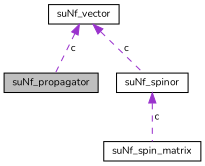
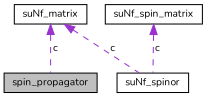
(84, 14) -> (51, 14)
(51, 83) -> (51, 83)
(152, 122) -> (153, 54)
